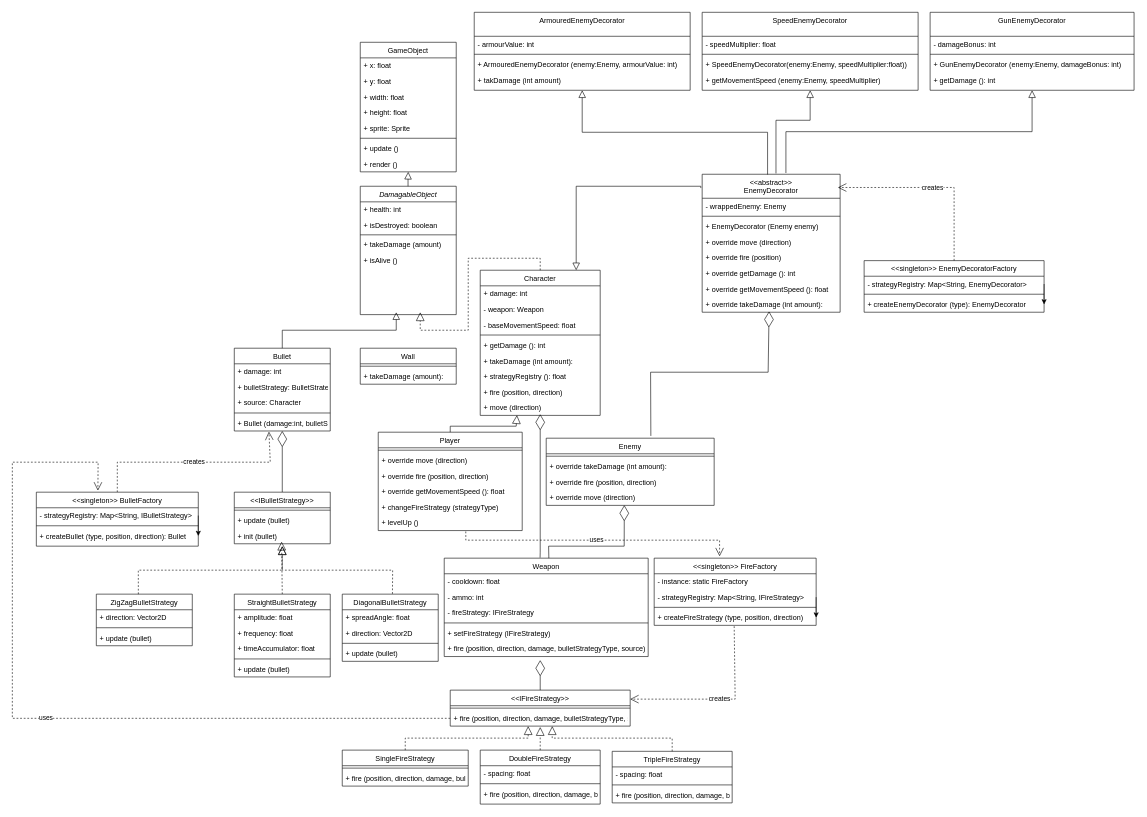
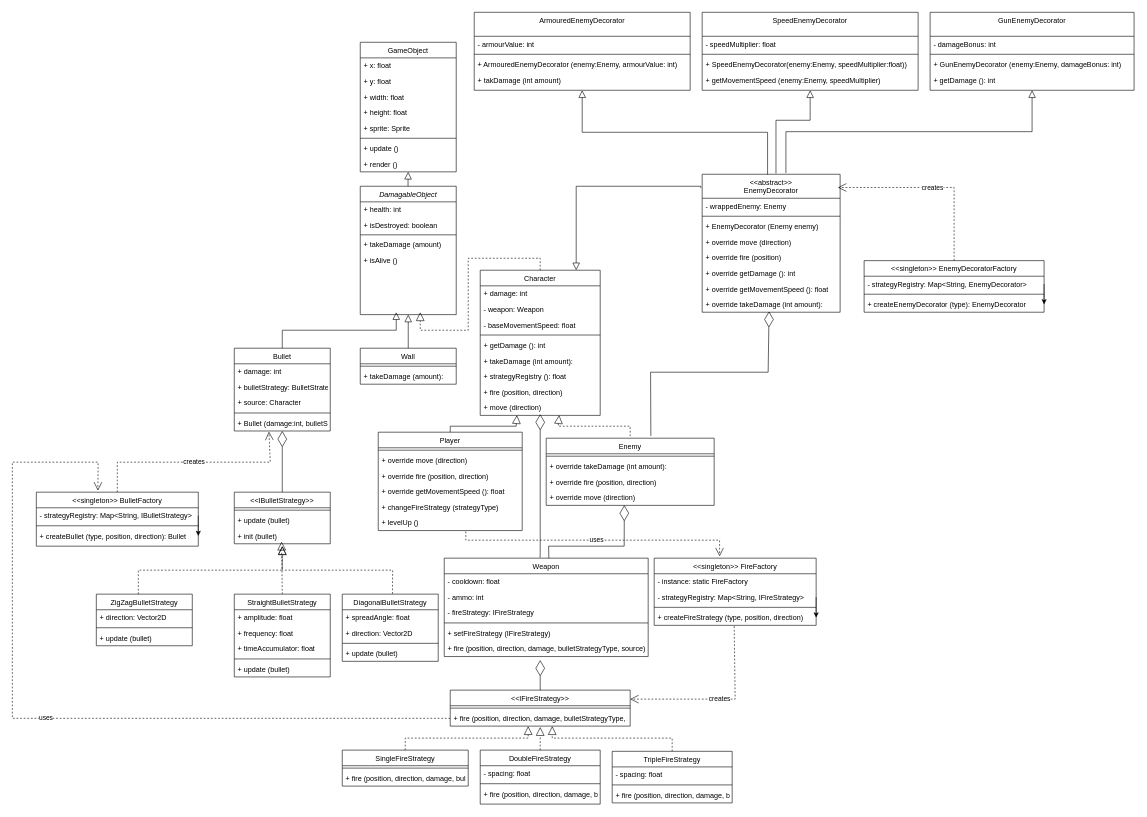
none -> (408, 336)
none -> (598, 426)
